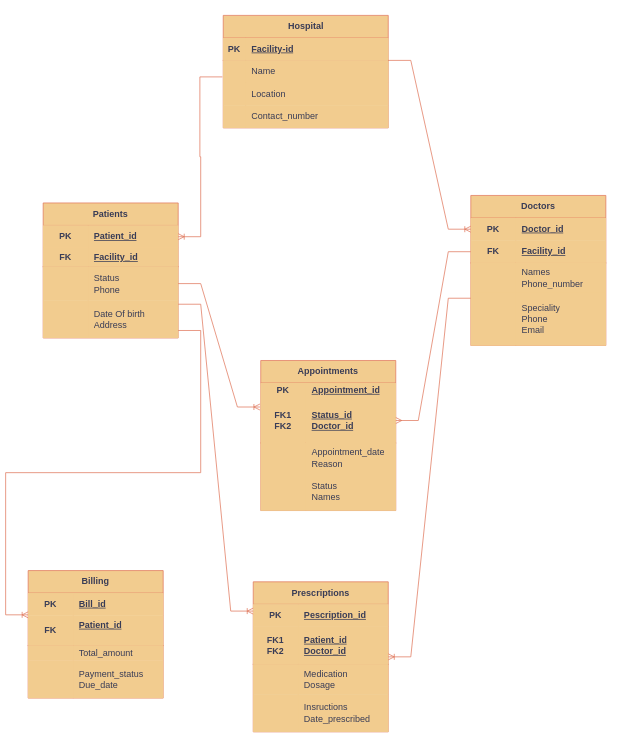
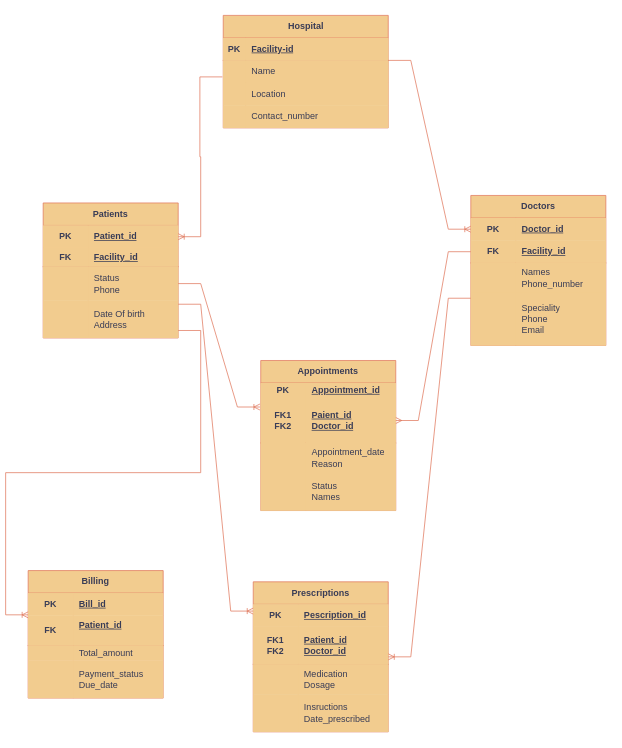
(333, 420) -> (333, 420)
